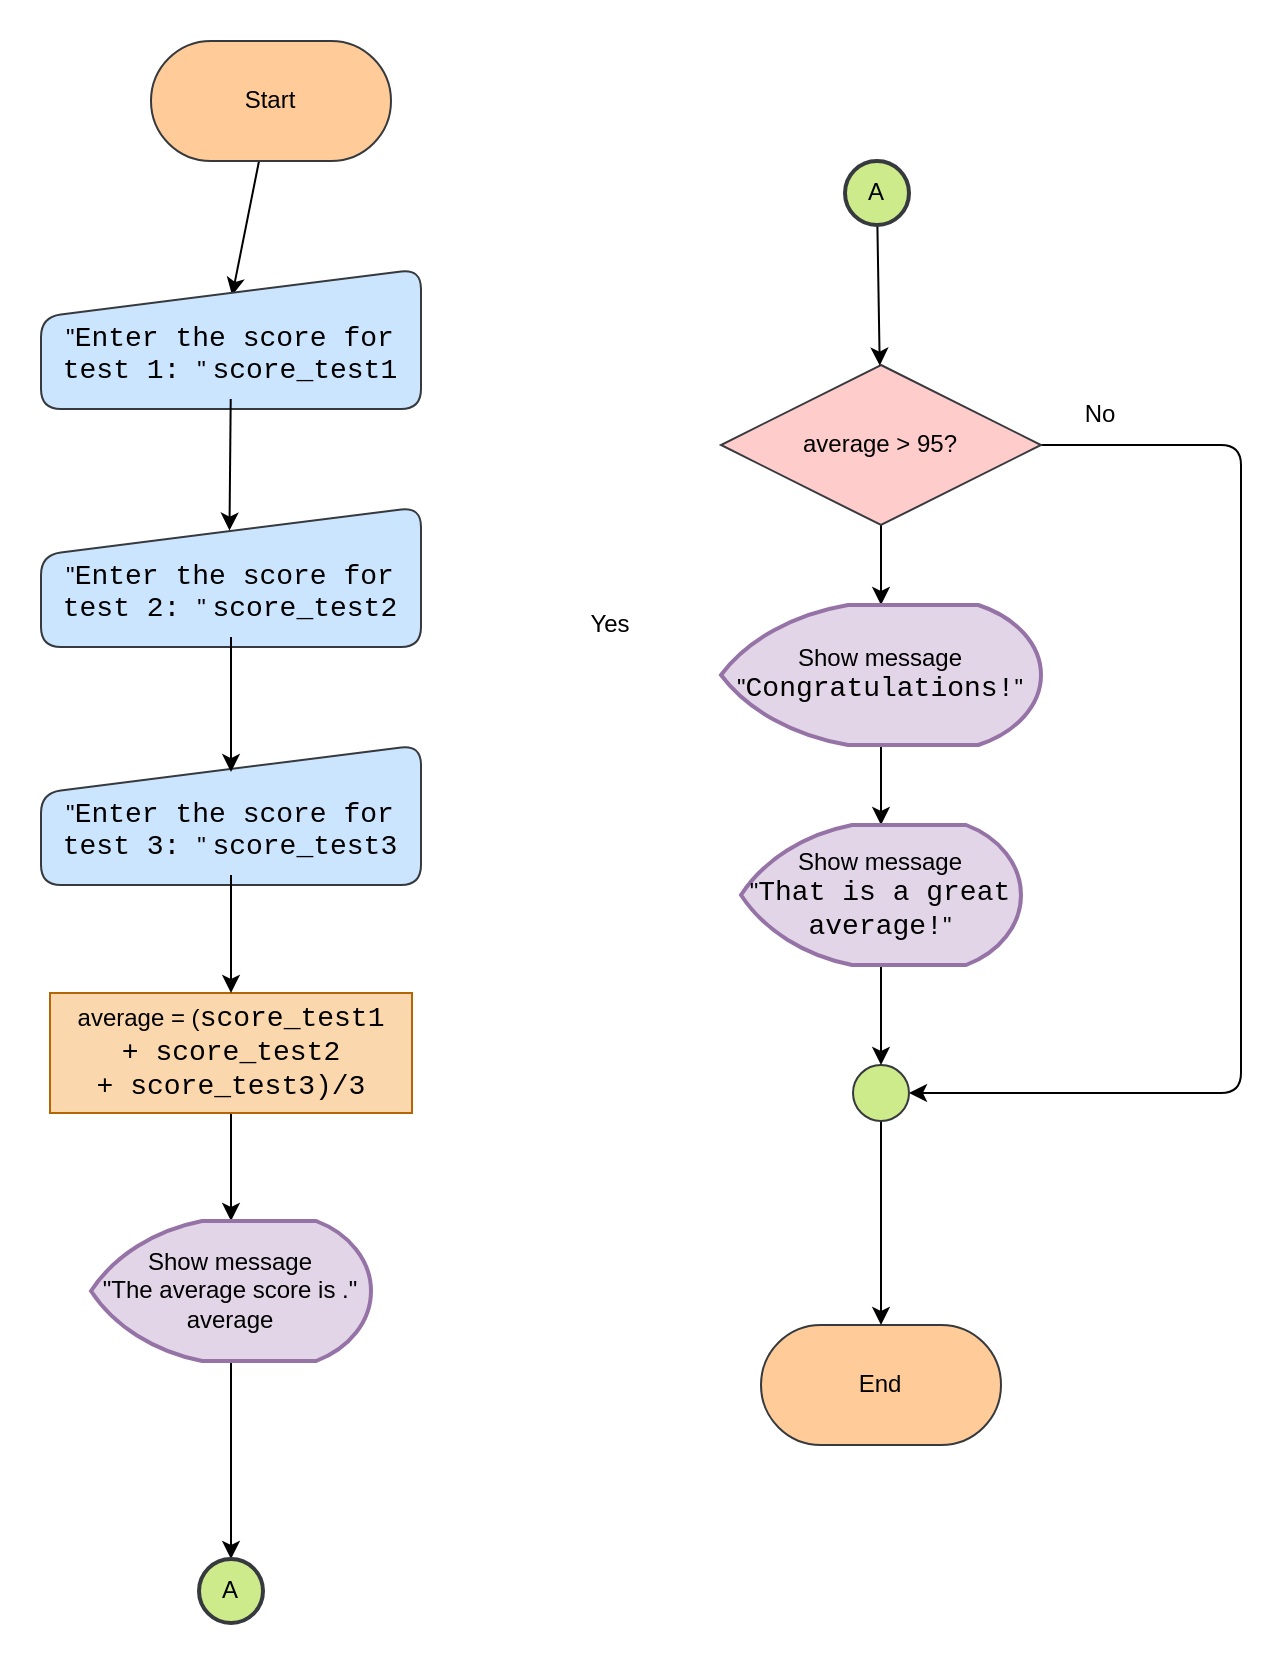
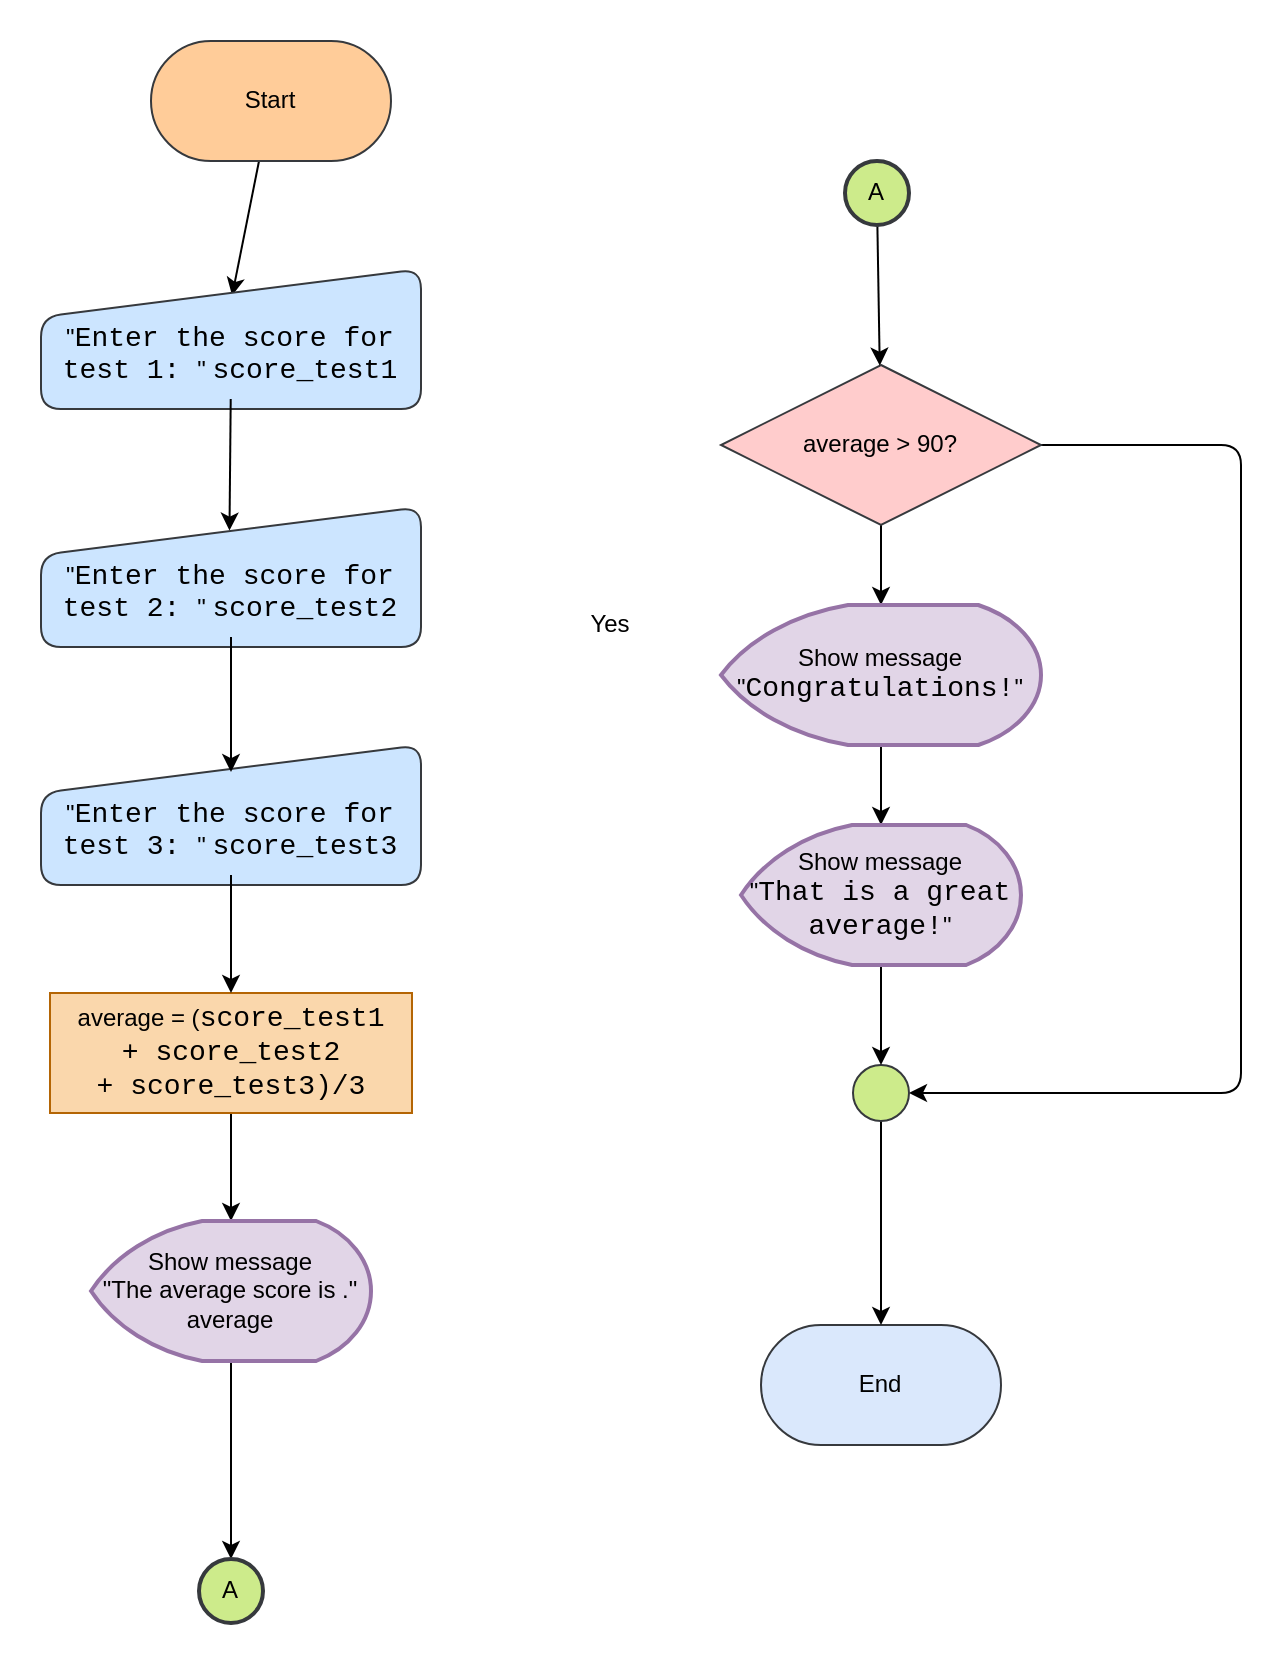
(1101, 415) -> none
(881, 445) -> (881, 445)
(881, 1385) -> (881, 1385)
